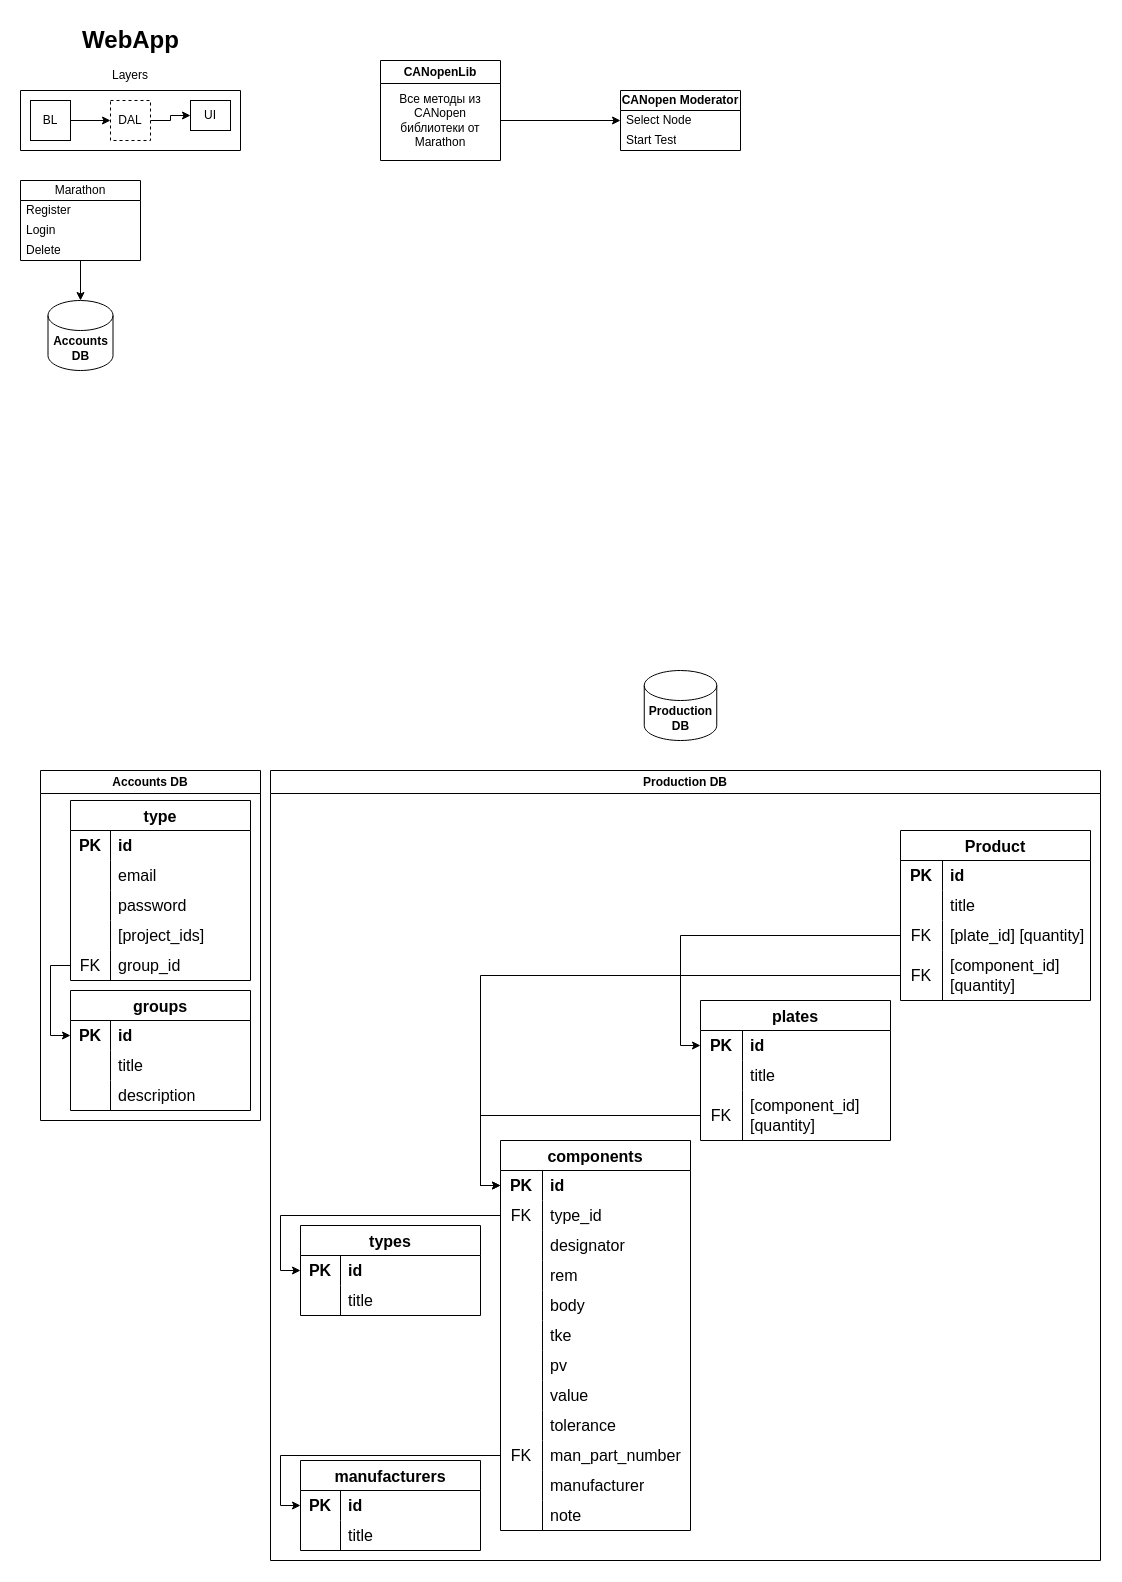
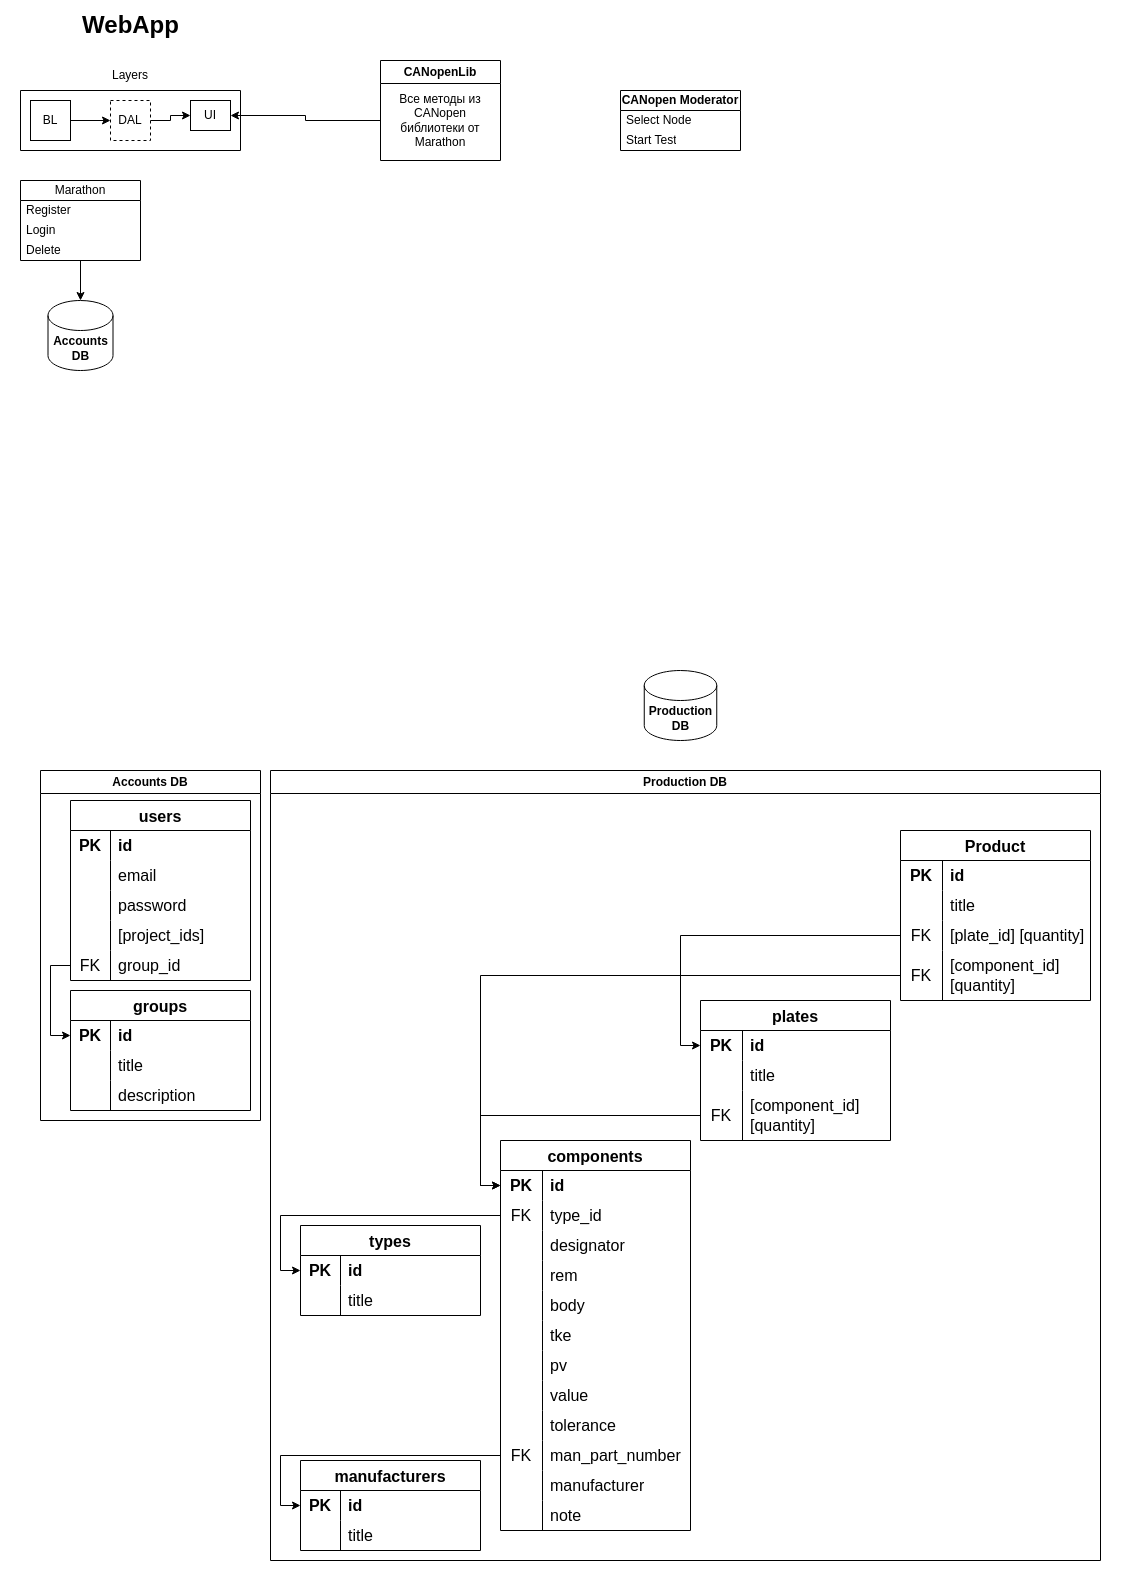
(131, 41) -> (131, 26)
(558, 121) -> (306, 121)
(160, 817) -> (160, 817)
